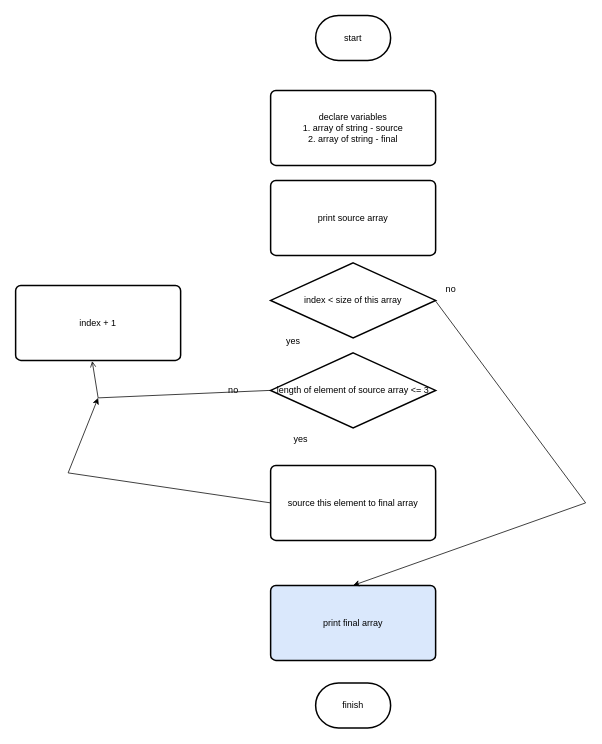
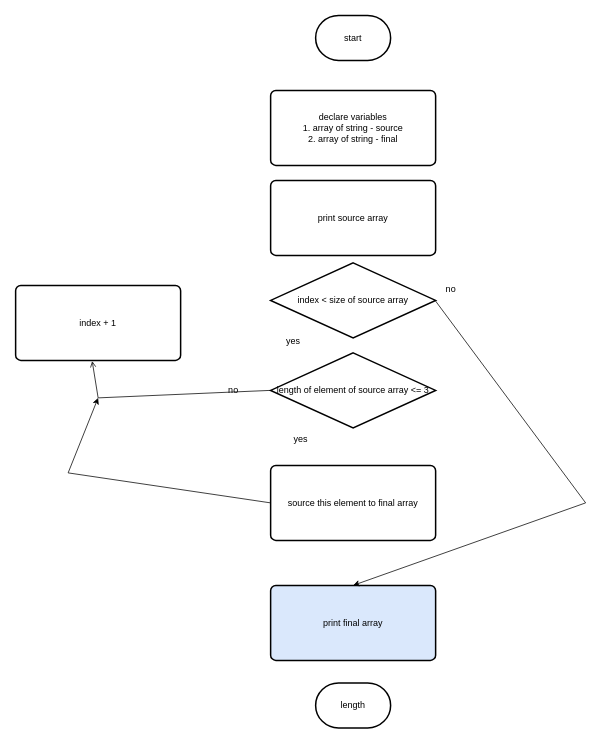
(353, 300) -> (353, 300)
(353, 705) -> (353, 705)
